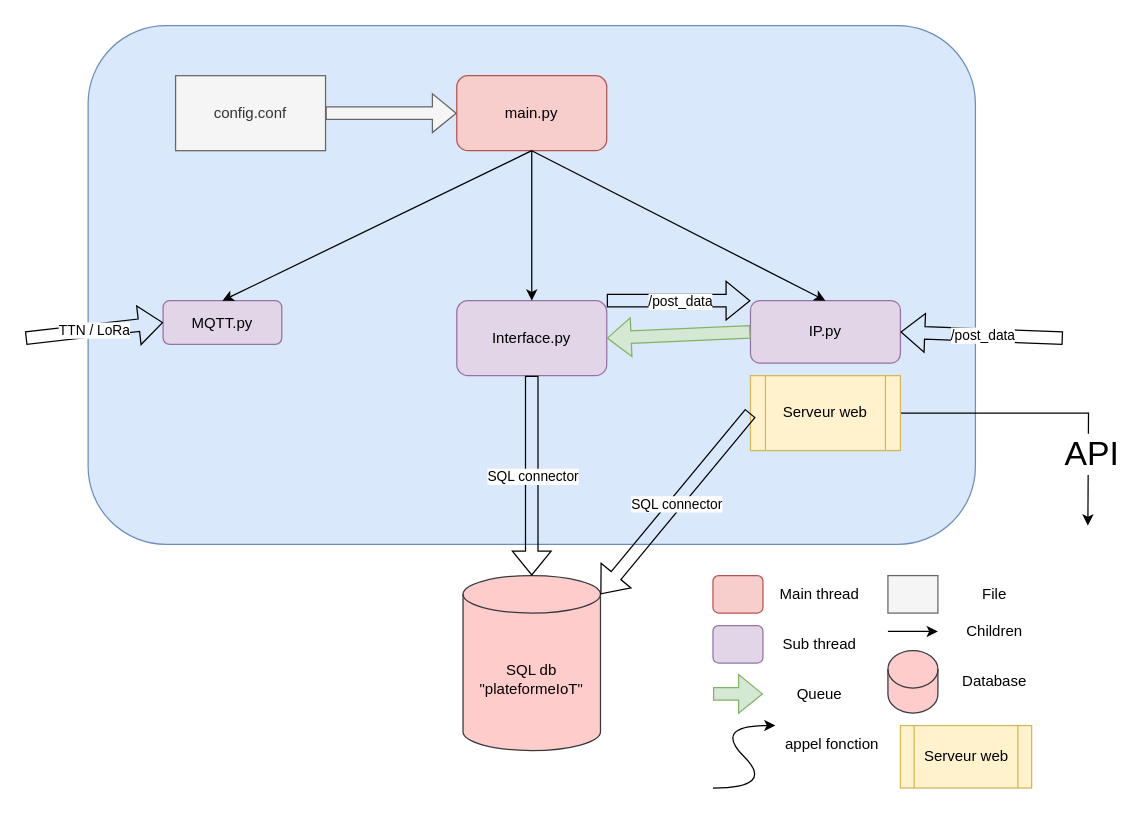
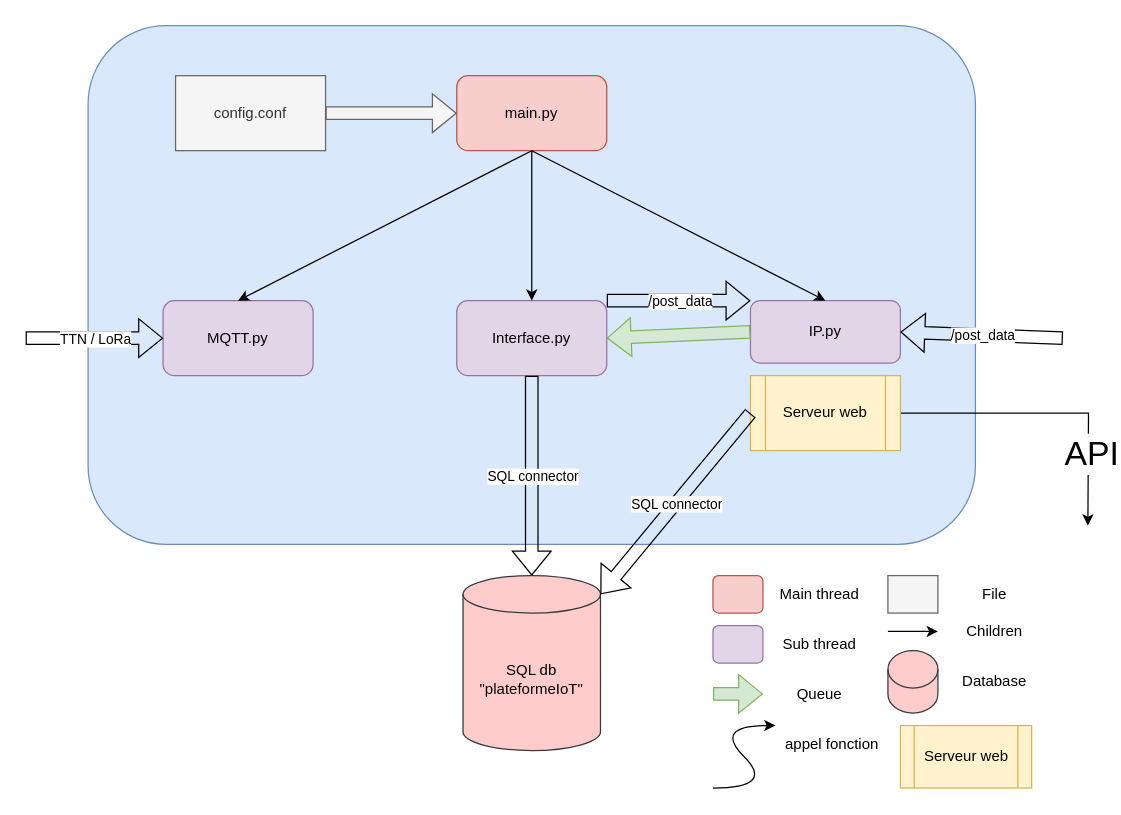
(223, 323) -> (238, 338)
